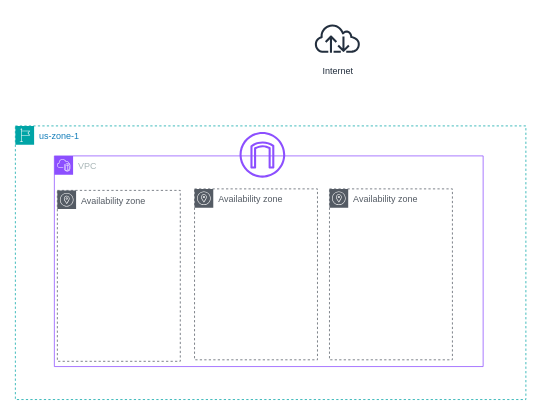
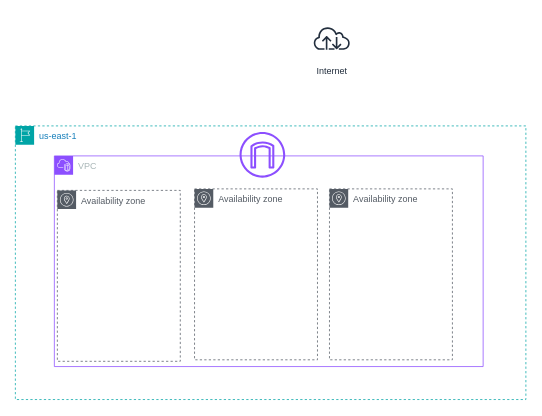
(338, 38) -> (332, 38)
(62, 136) -> (62, 136)
